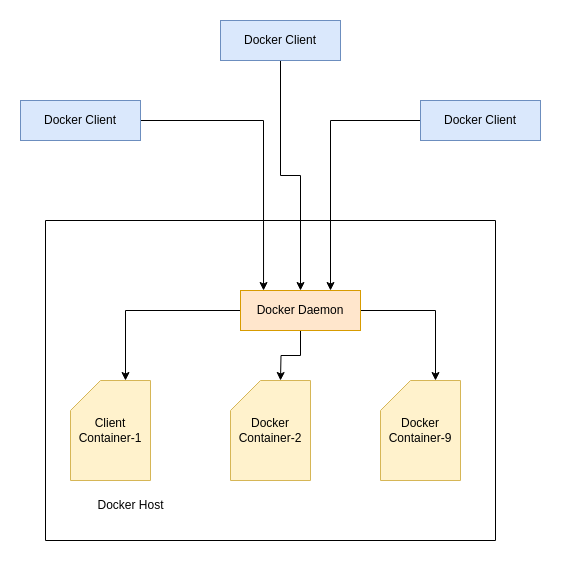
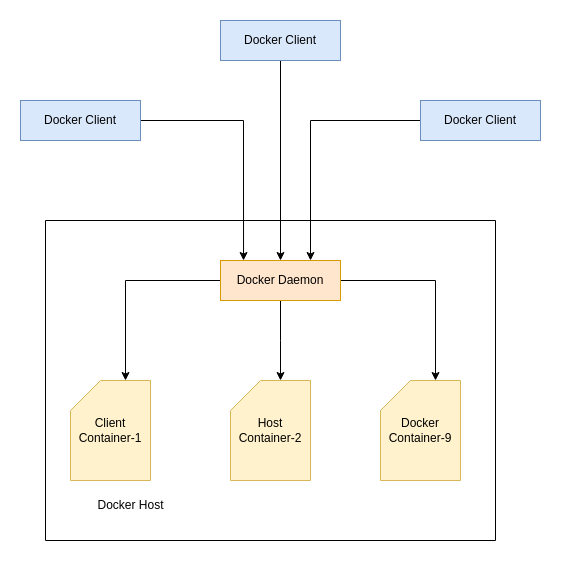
(301, 311) -> (281, 281)
(271, 431) -> (271, 431)
